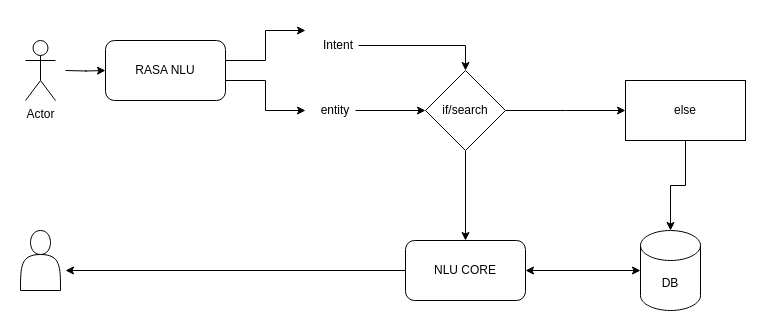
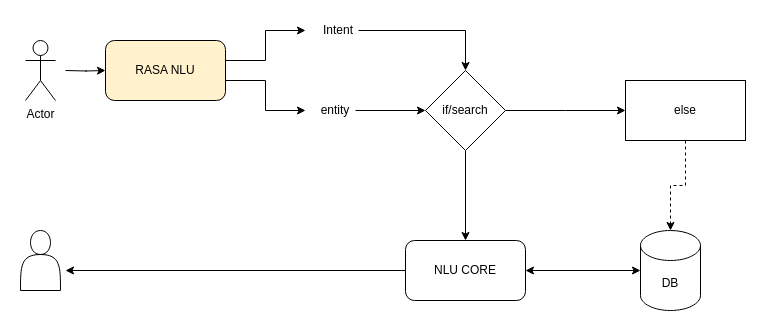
(339, 46) -> (339, 31)
(166, 71) -> (166, 71)
(682, 186) -> (682, 186)
